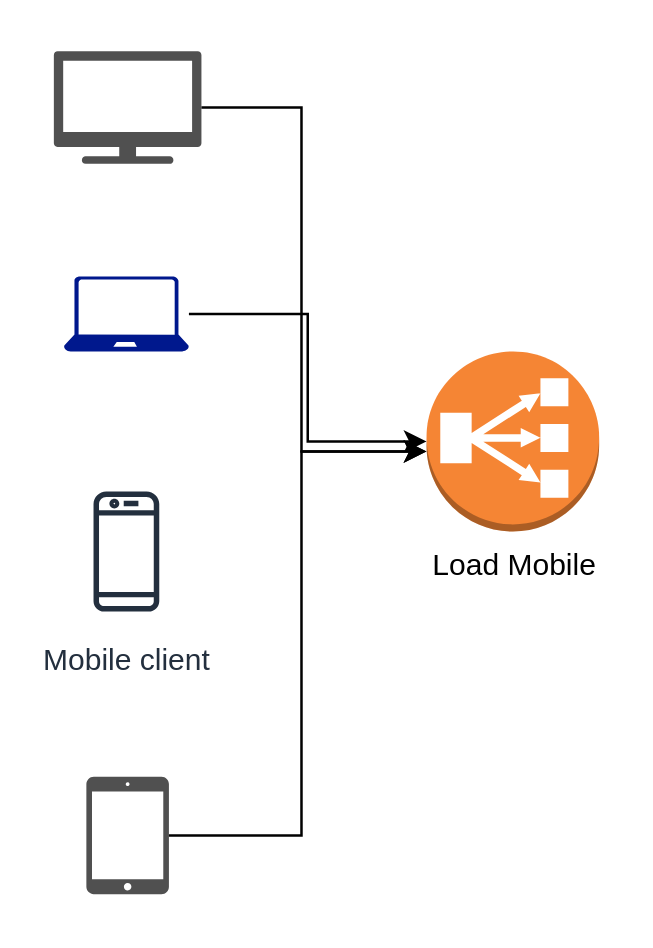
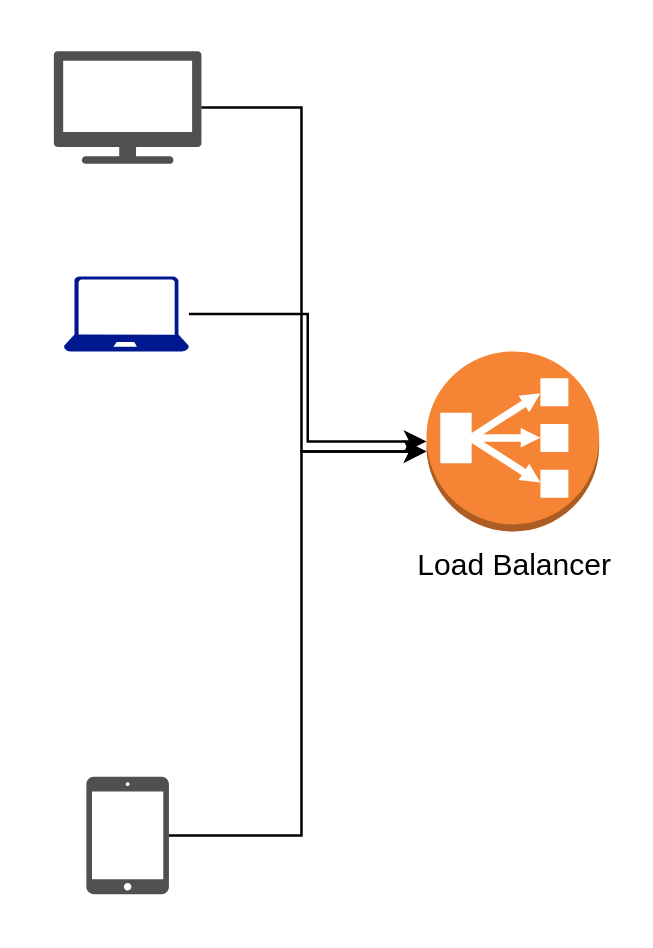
(126, 551) -> none
(515, 567) -> (515, 567)
